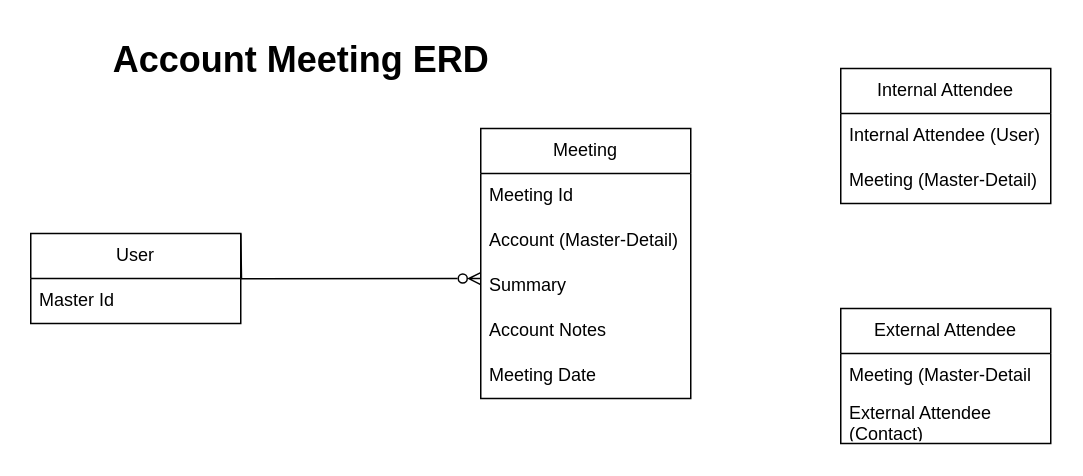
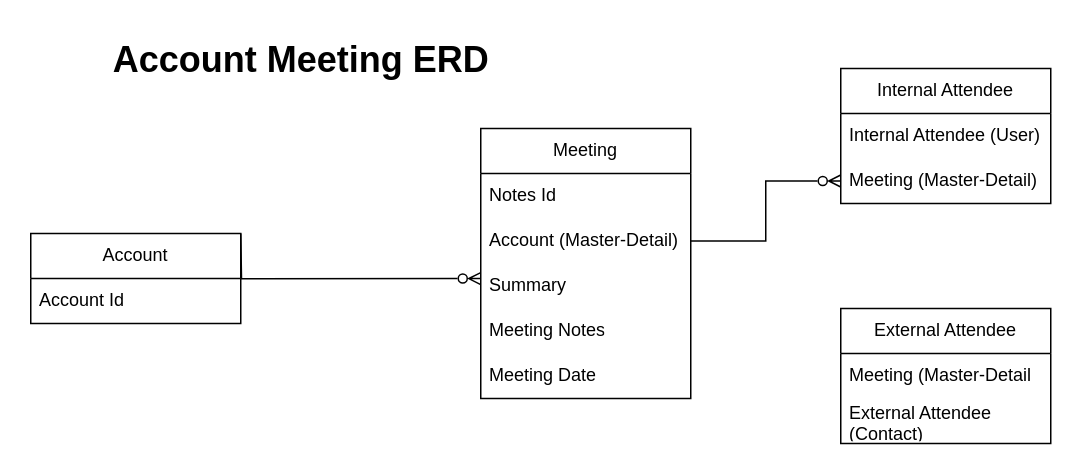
(535, 196) -> (528, 196)
none -> (766, 223)
(136, 256) -> (136, 256)
(83, 301) -> (88, 301)
(553, 331) -> (551, 331)
